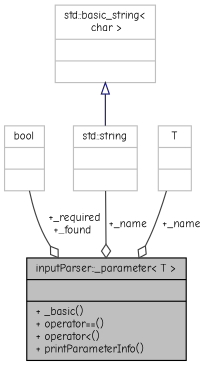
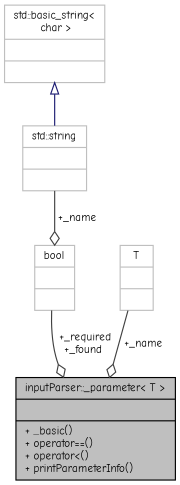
(106, 218) -> (55, 211)
